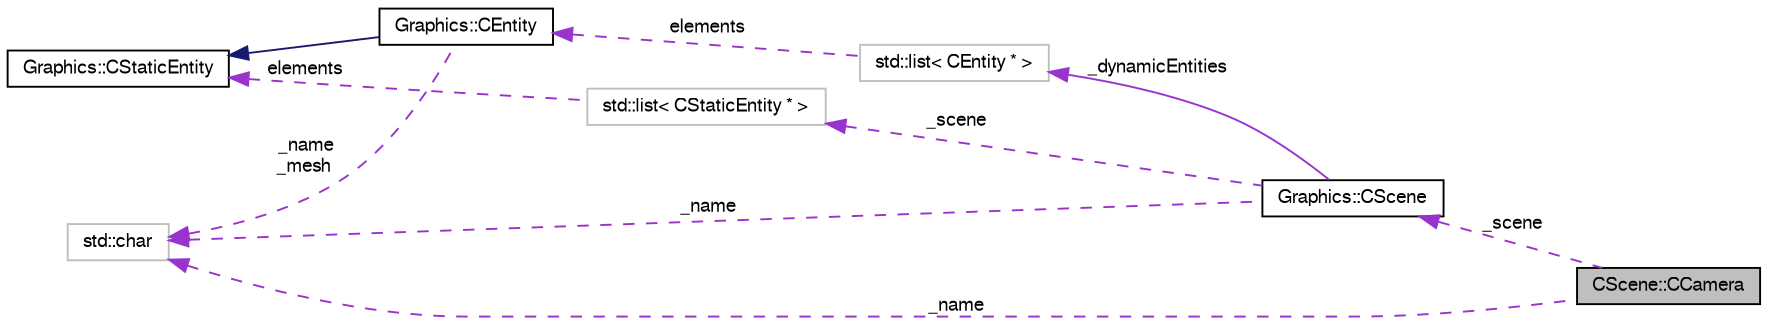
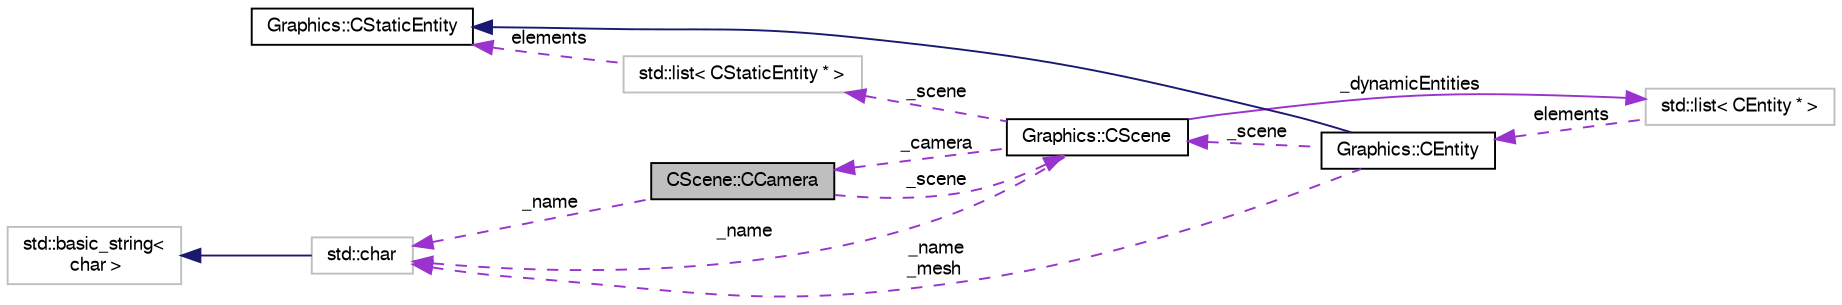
none -> (1264, 144)
none -> (930, 158)
none -> (94, 256)
